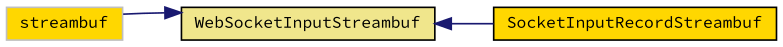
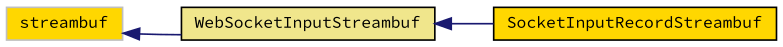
(144, 13) -> (161, 35)
